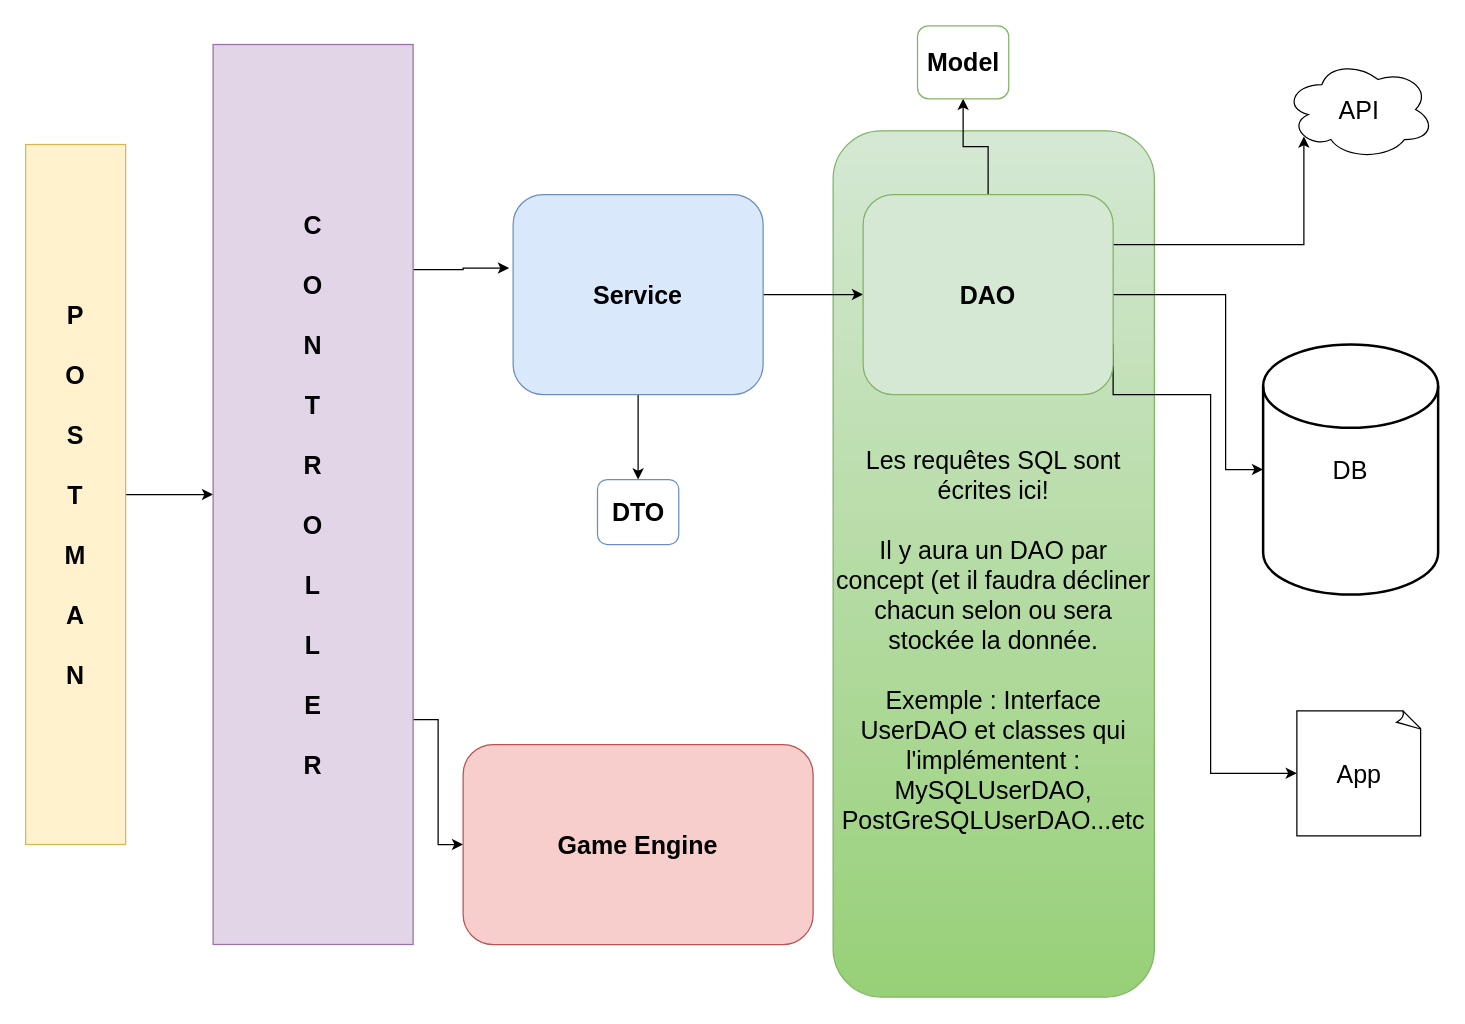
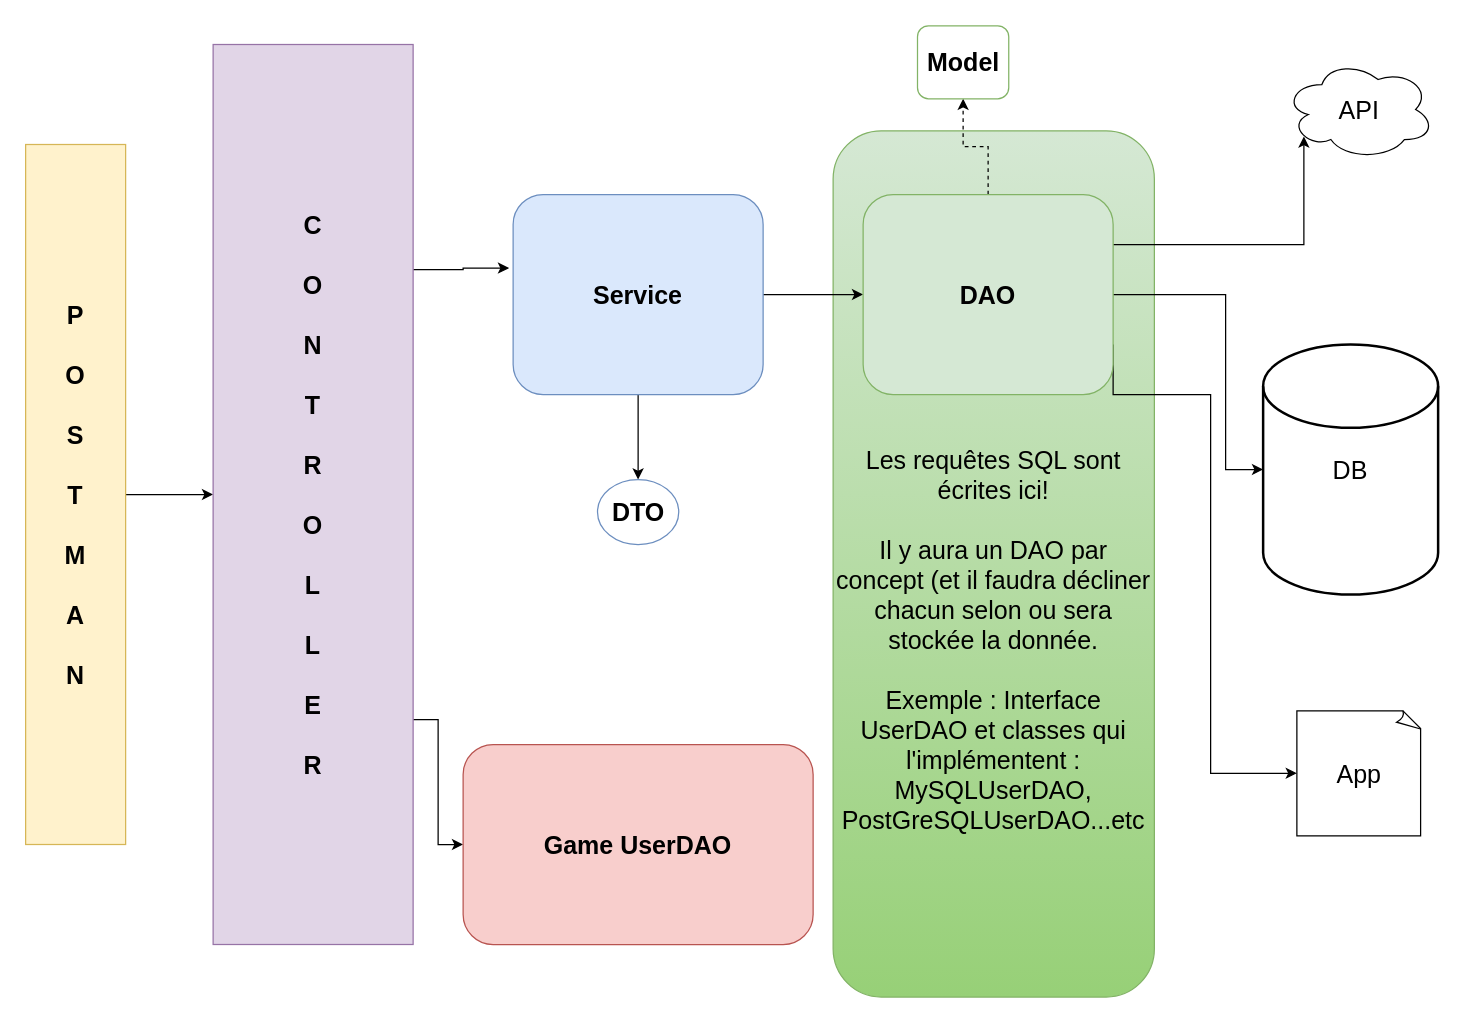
(979, 147) -> (979, 147)
(638, 512) -> (638, 512)
(638, 844) -> (638, 844)
